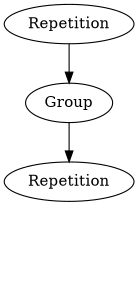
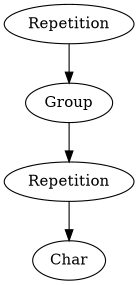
none -> (69, 260)
